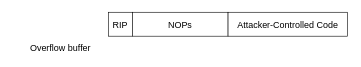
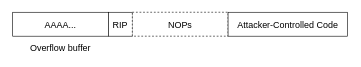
none -> (60, 24)
(180, 24) -> (180, 24)
